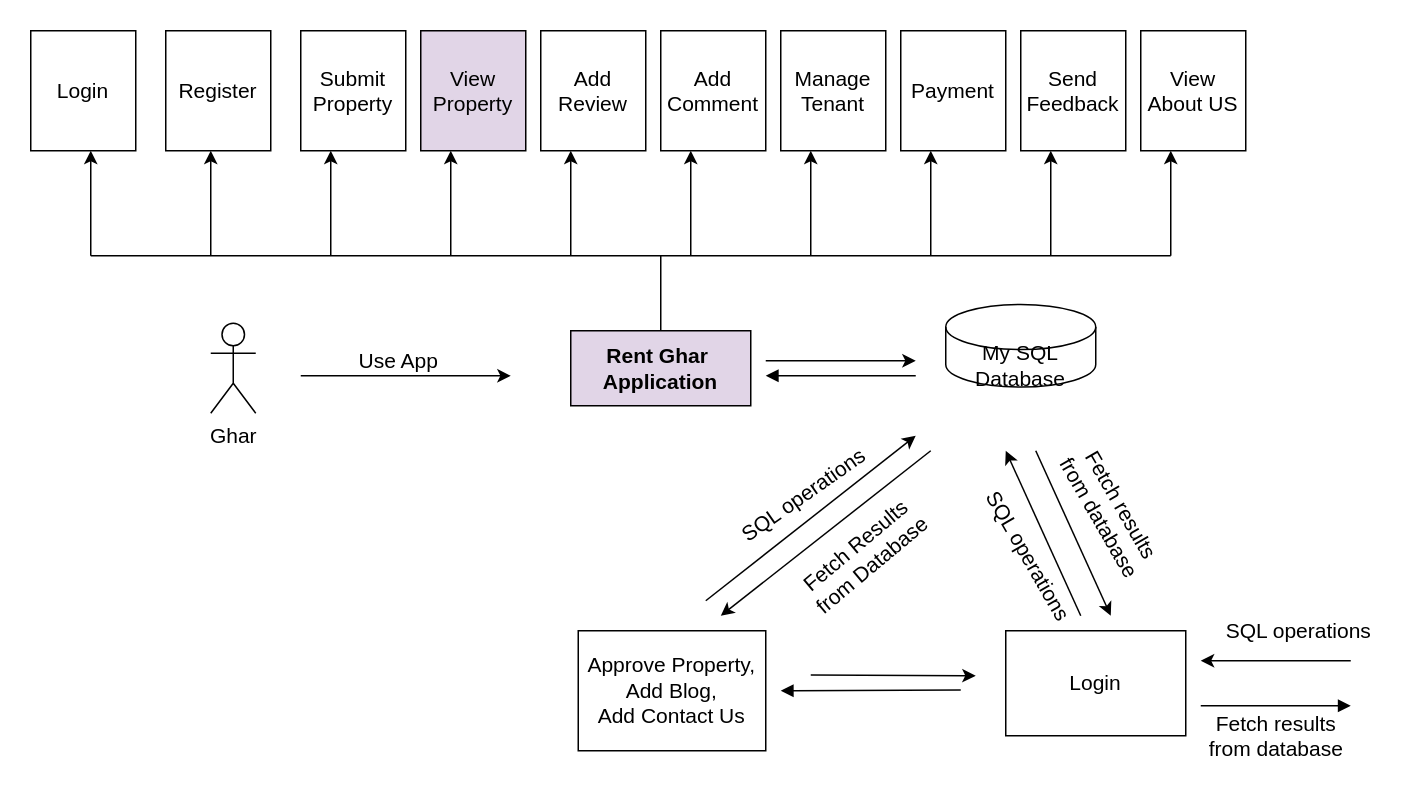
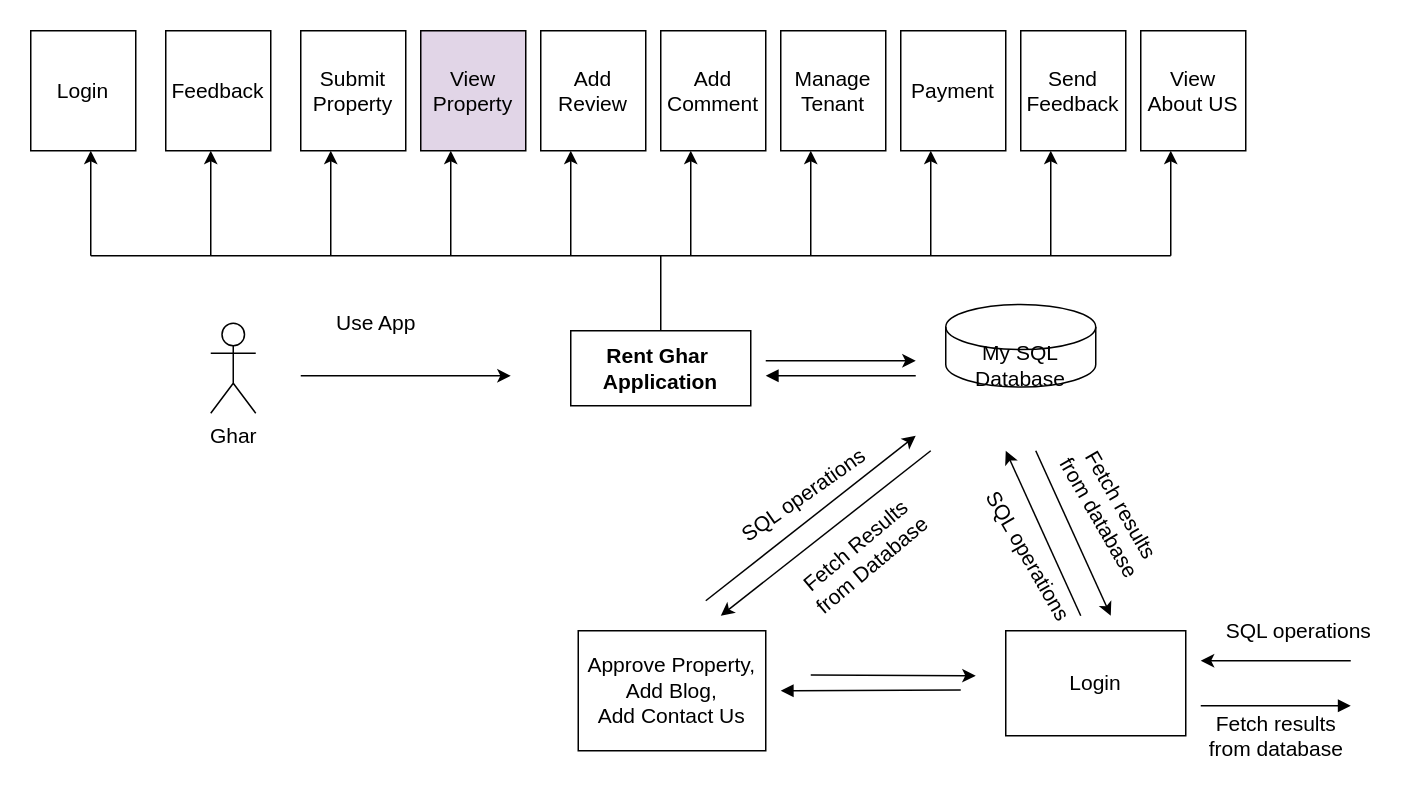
(218, 91) -> (218, 91)
(398, 361) -> (376, 323)
(661, 368) -> (661, 368)
